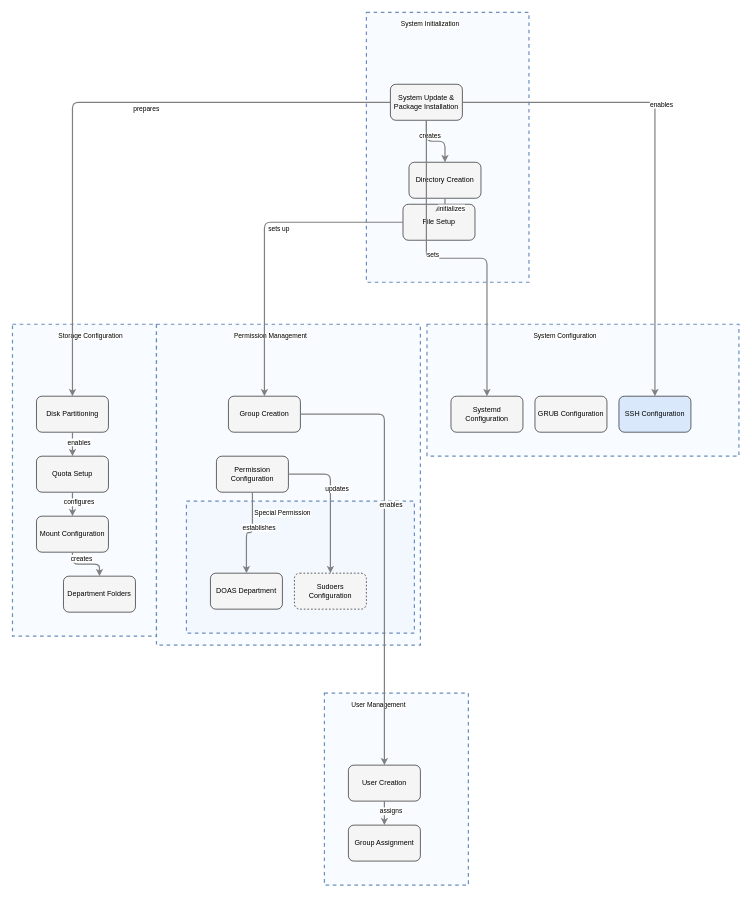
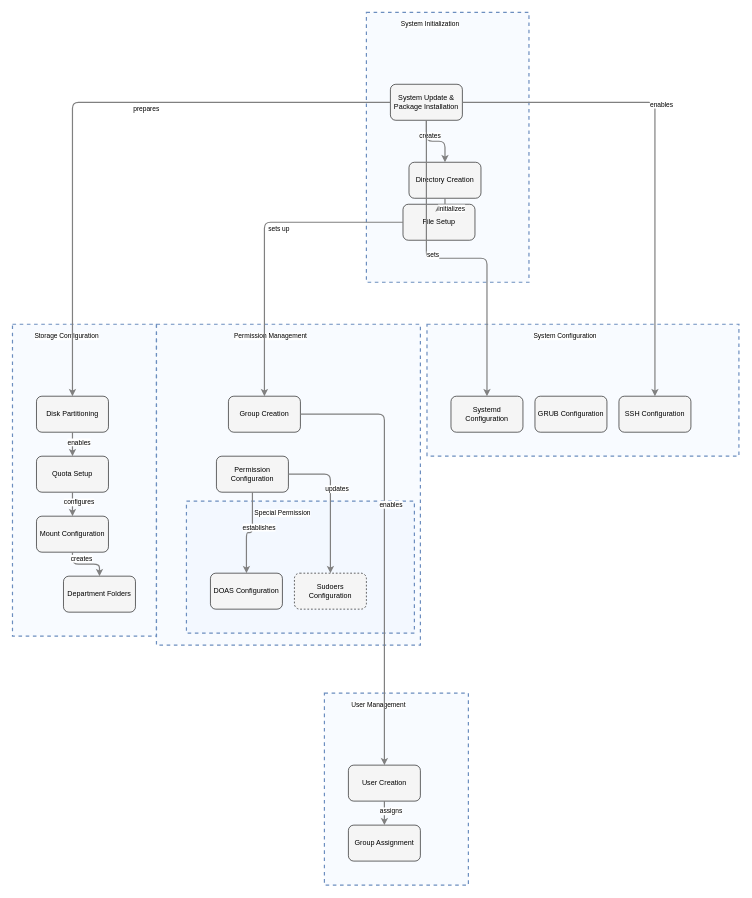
(90, 336) -> (66, 336)
(655, 414) -> (655, 414)
(246, 591) -> (246, 591)
